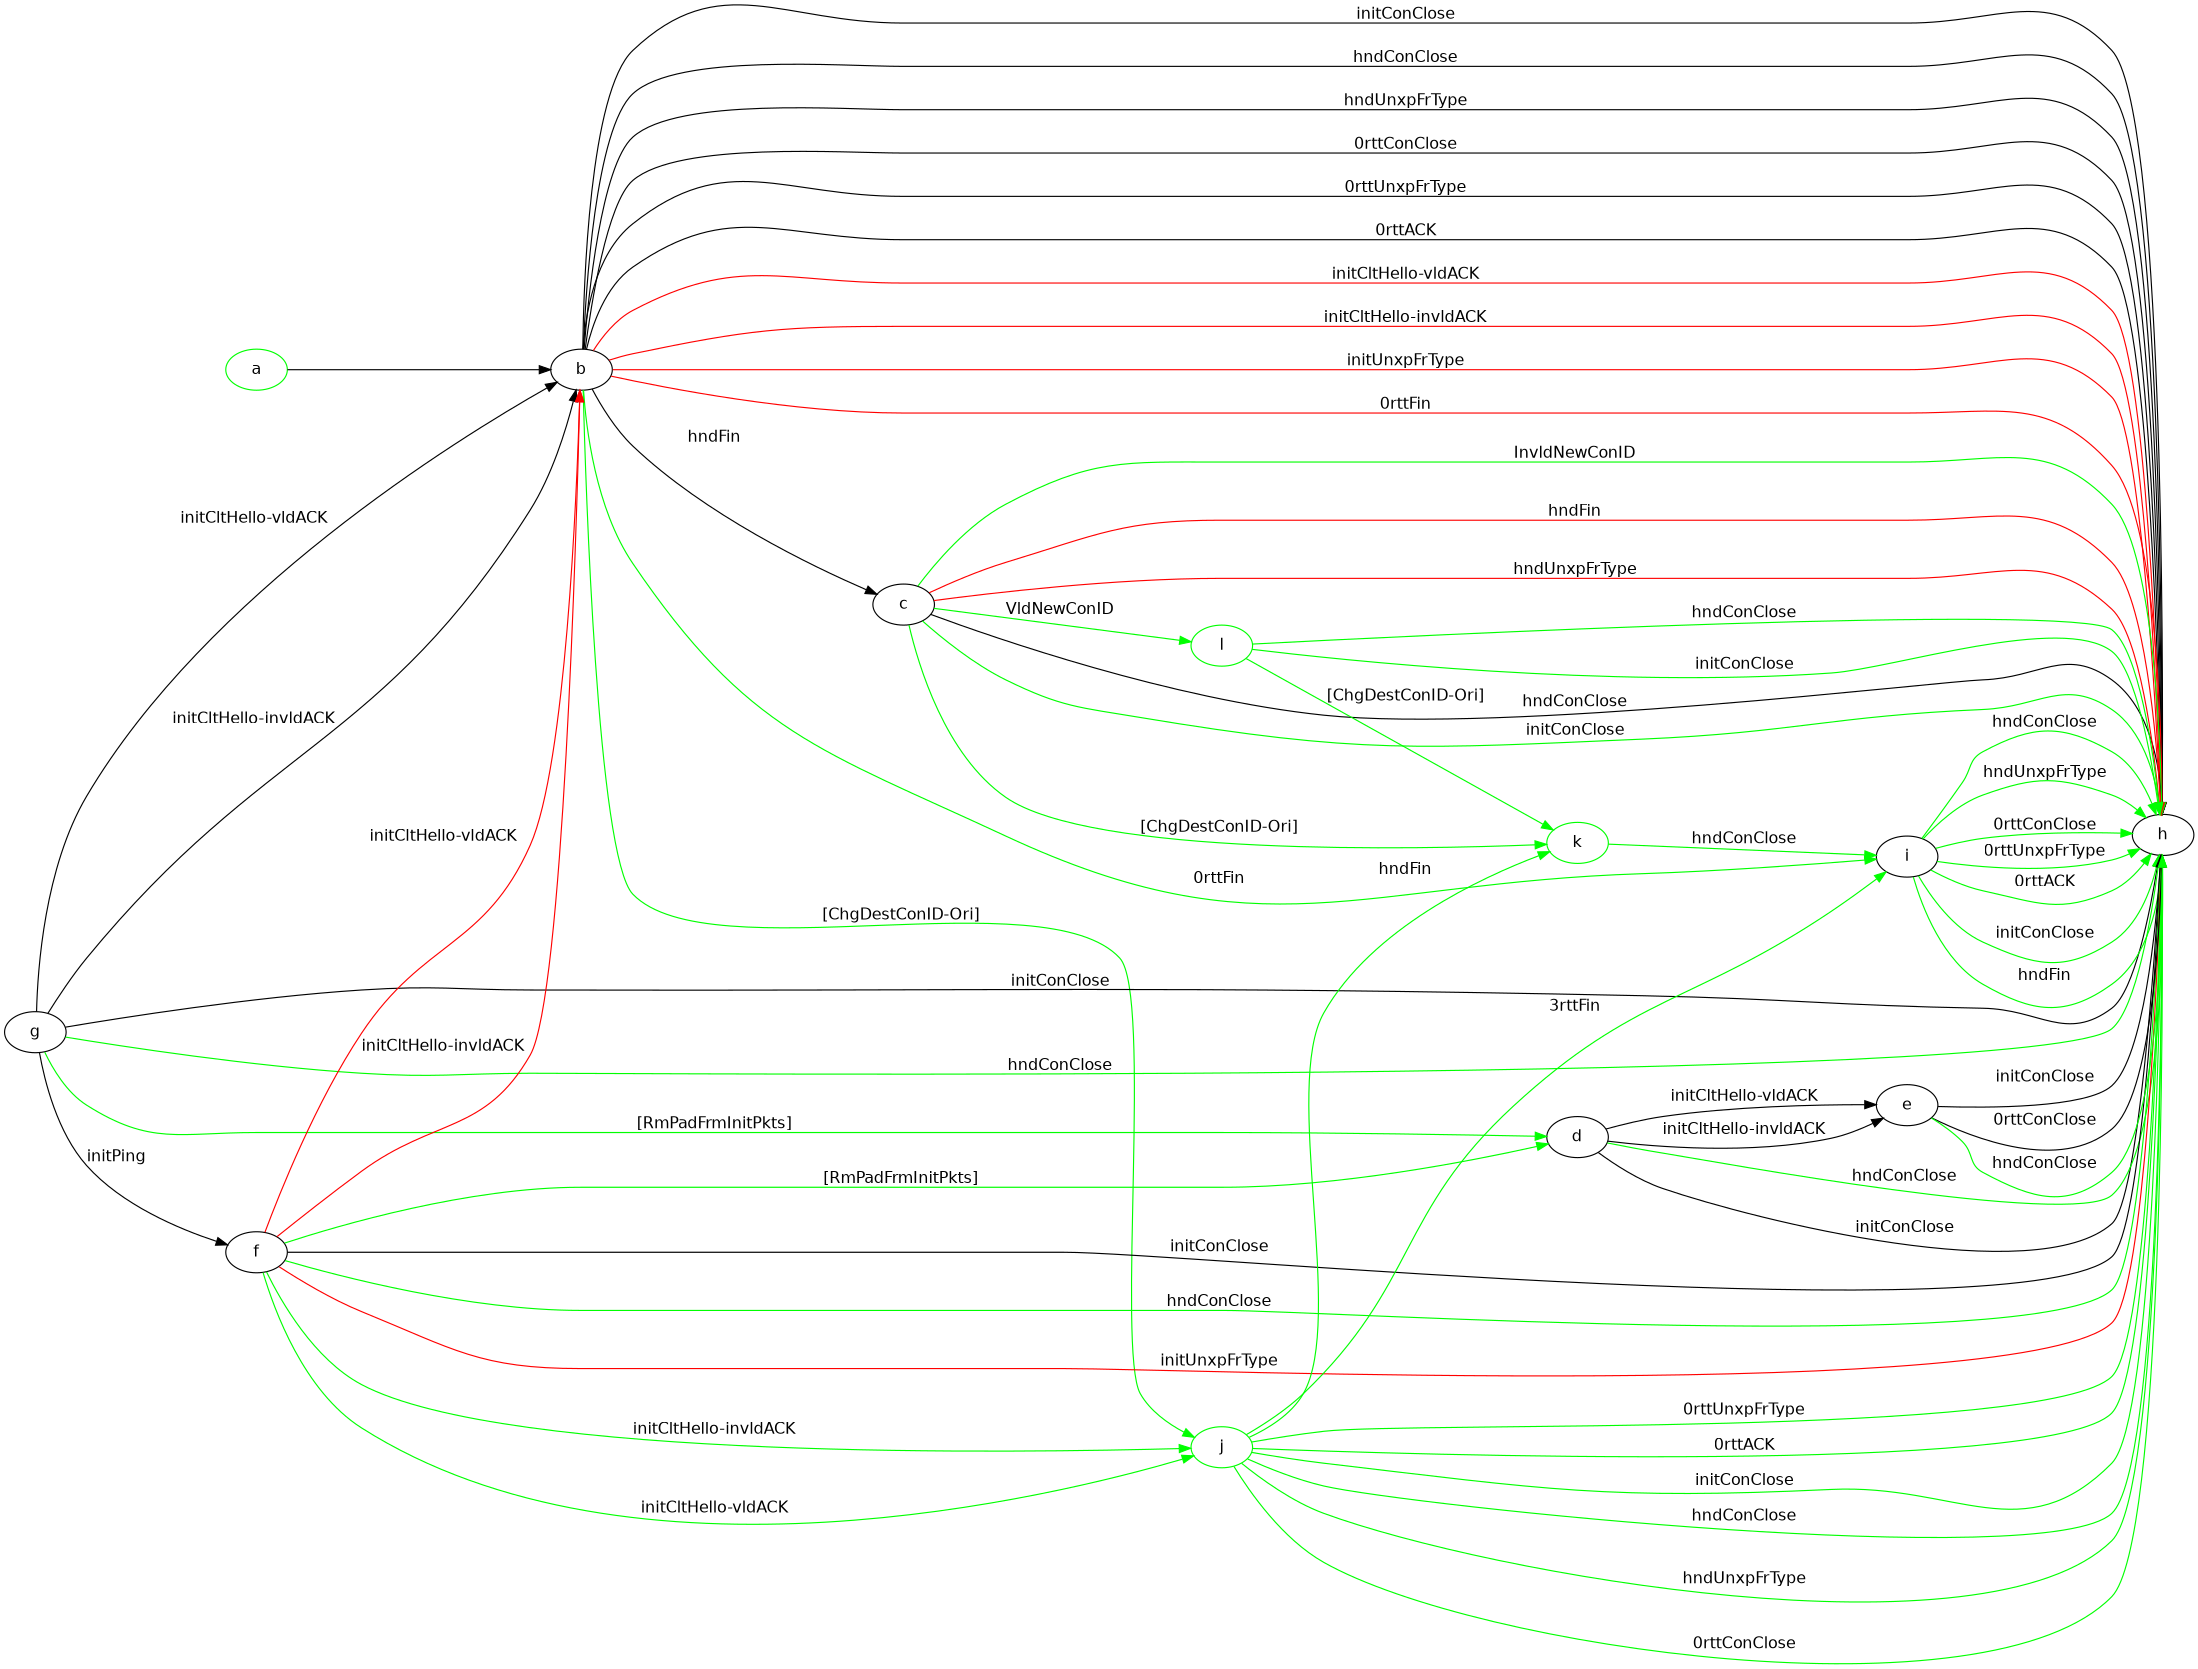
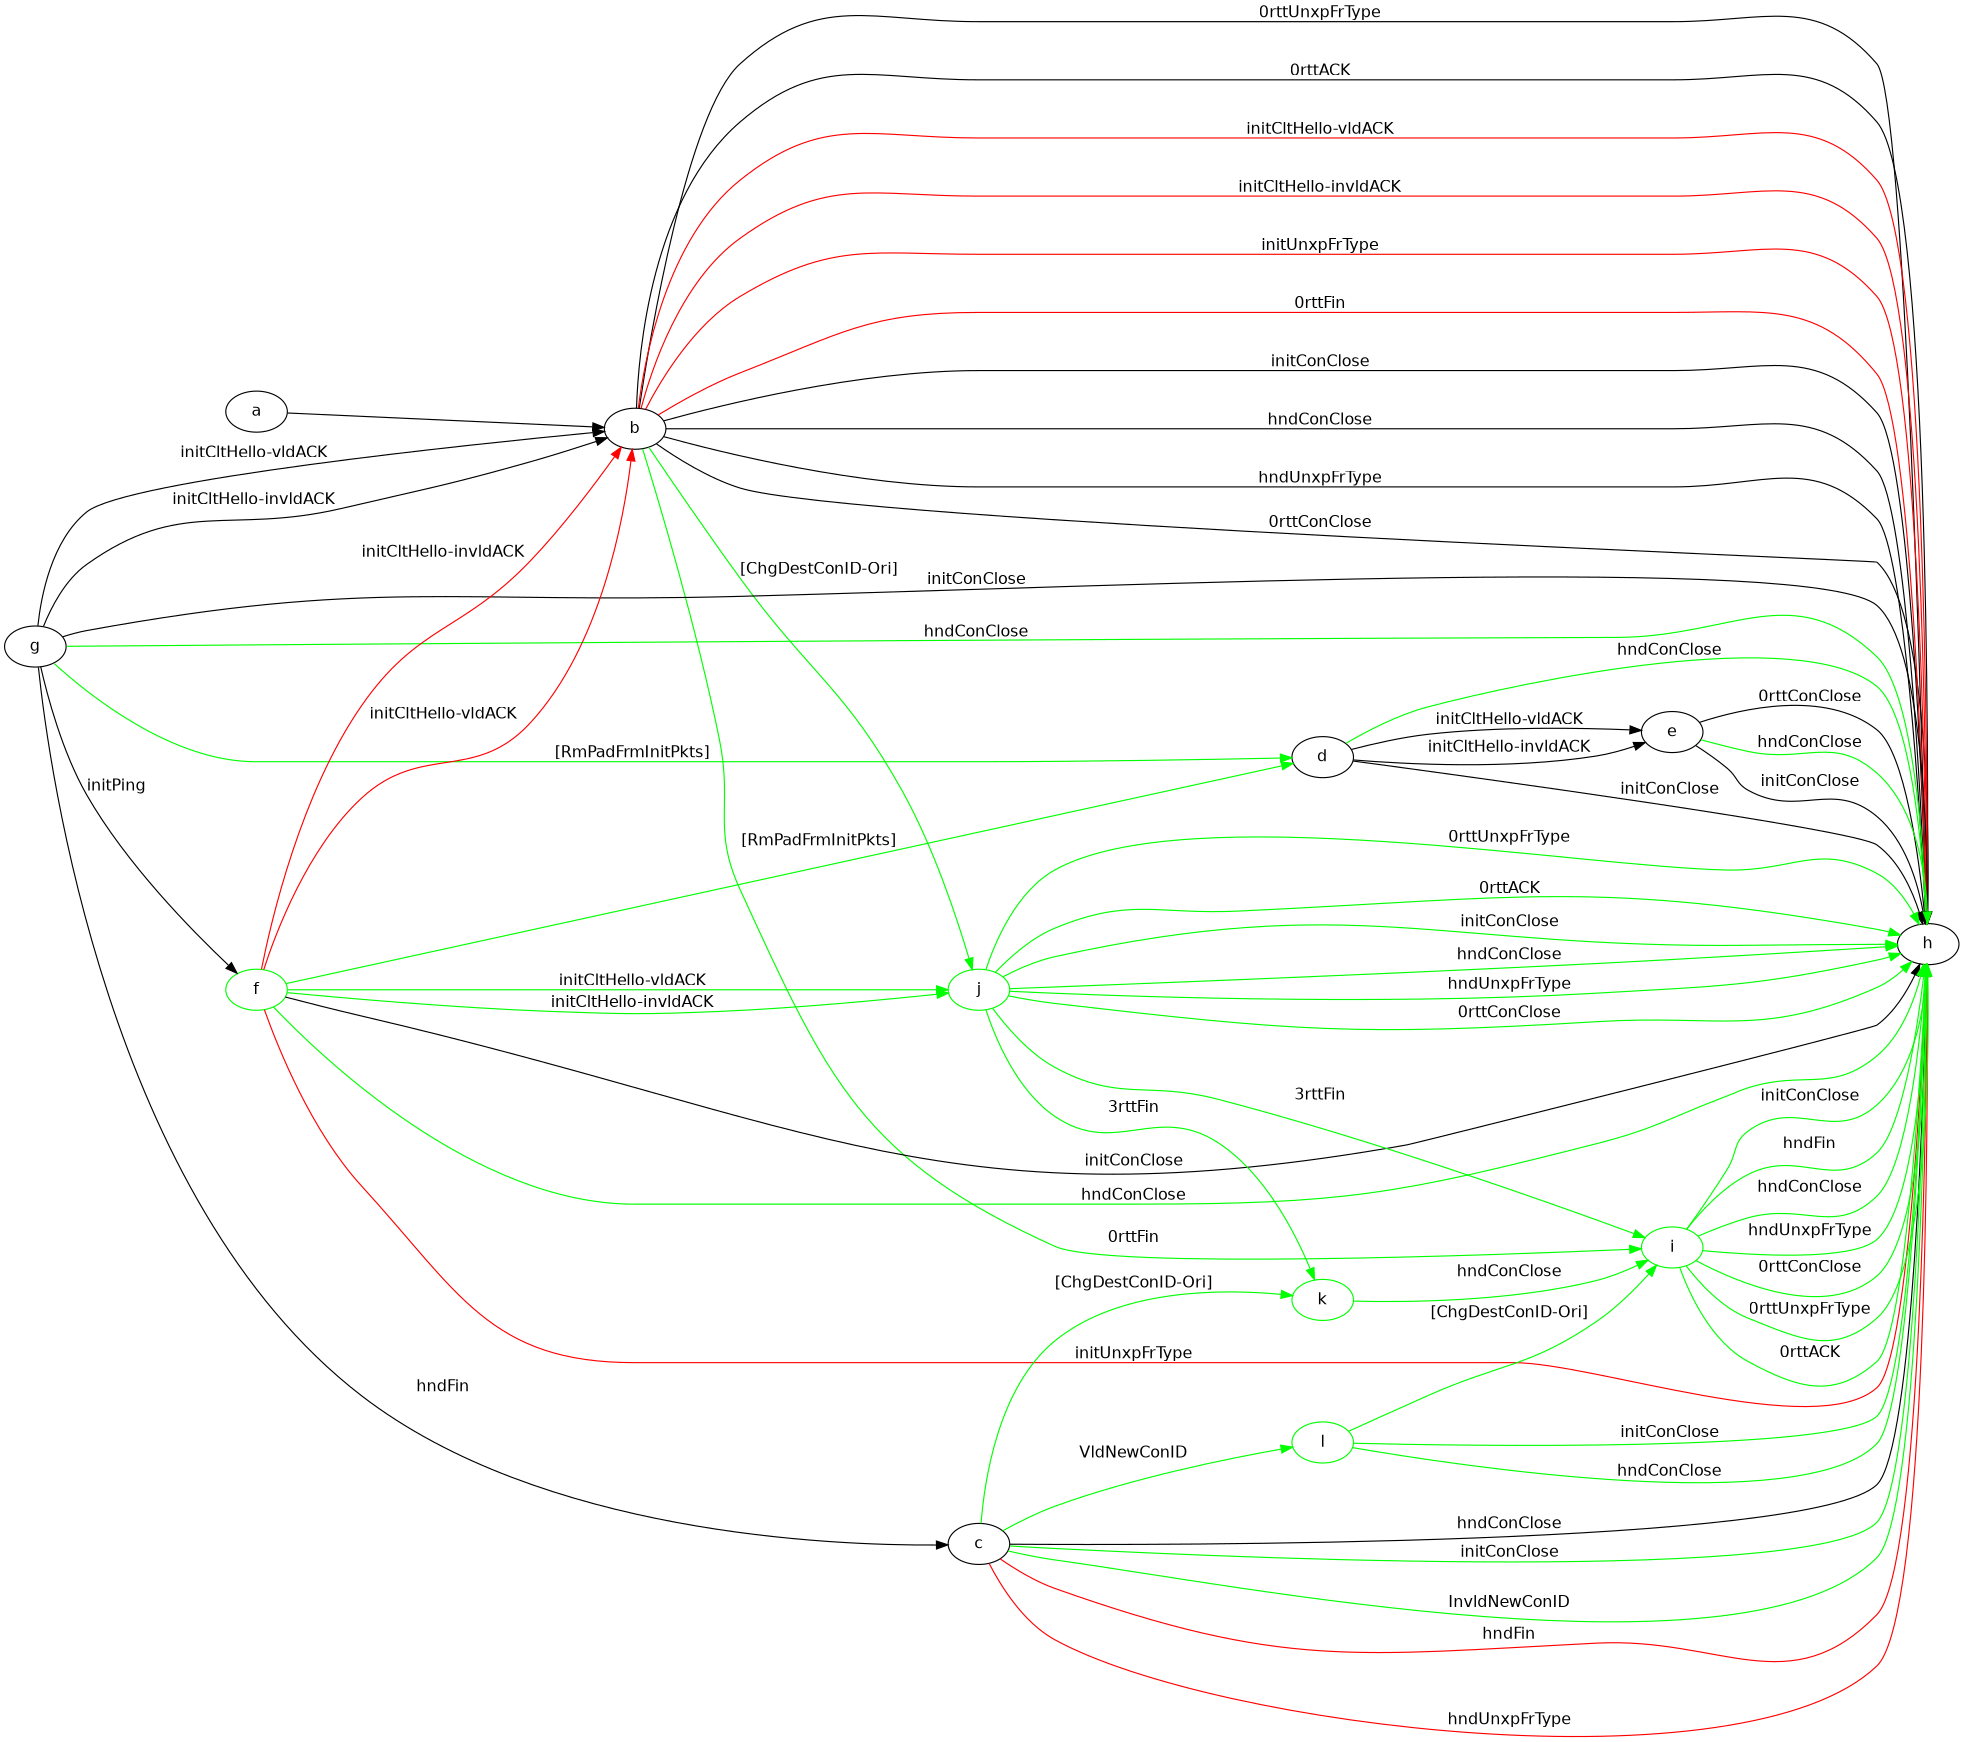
(257, 370) -> (257, 412)
(714, 509) -> (285, 1322)
(1387, 737) -> (1491, 1372)
(1907, 857) -> (1672, 1247)
(1408, 870) -> (1136, 1108)
(257, 1252) -> (257, 990)
